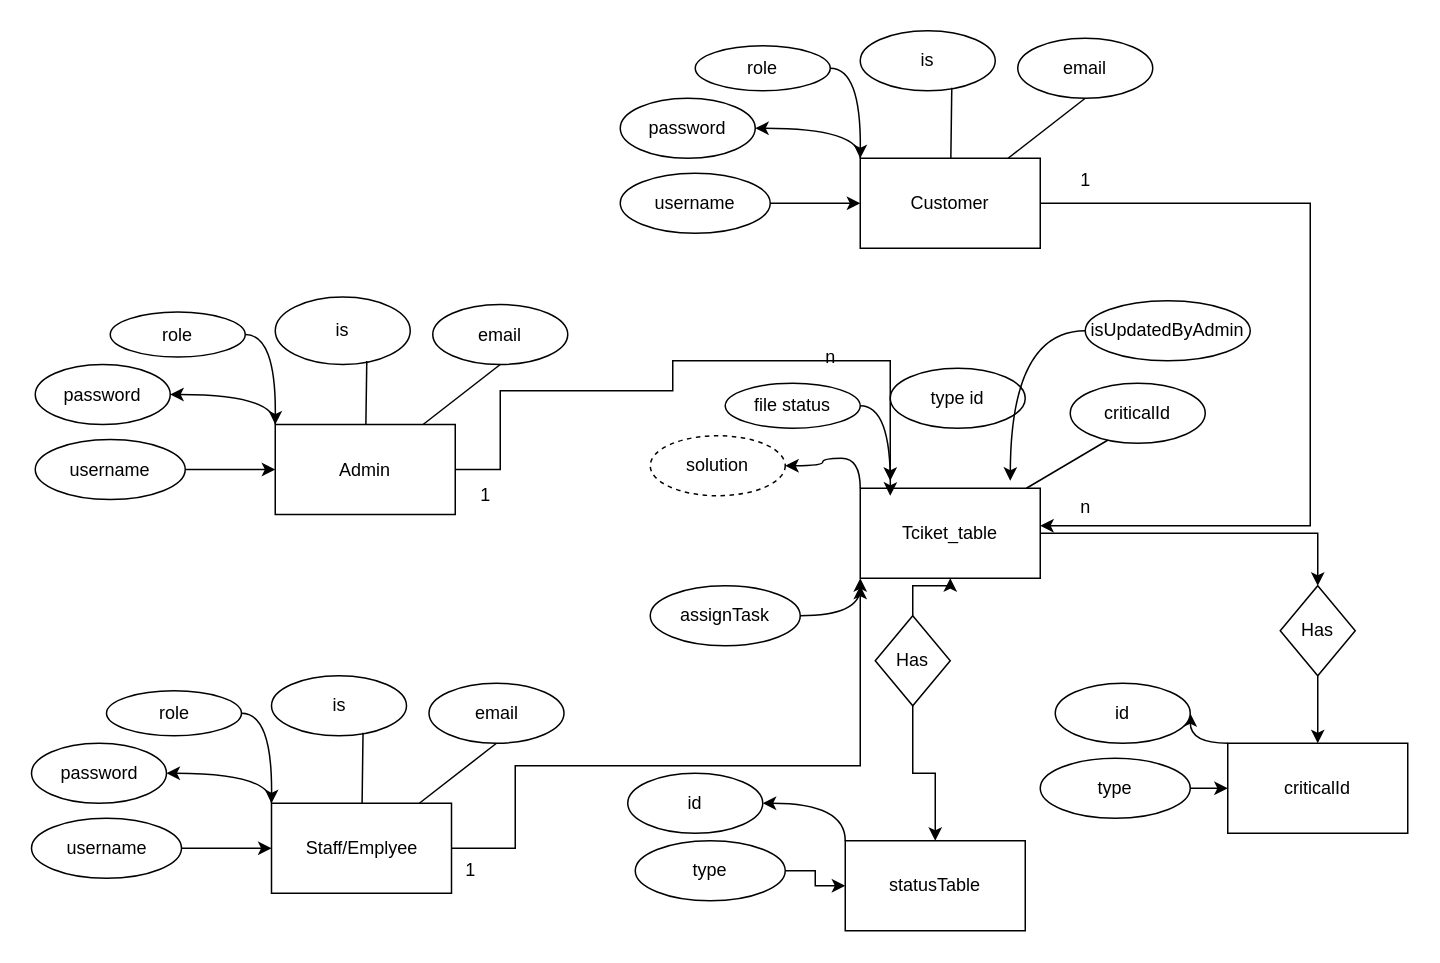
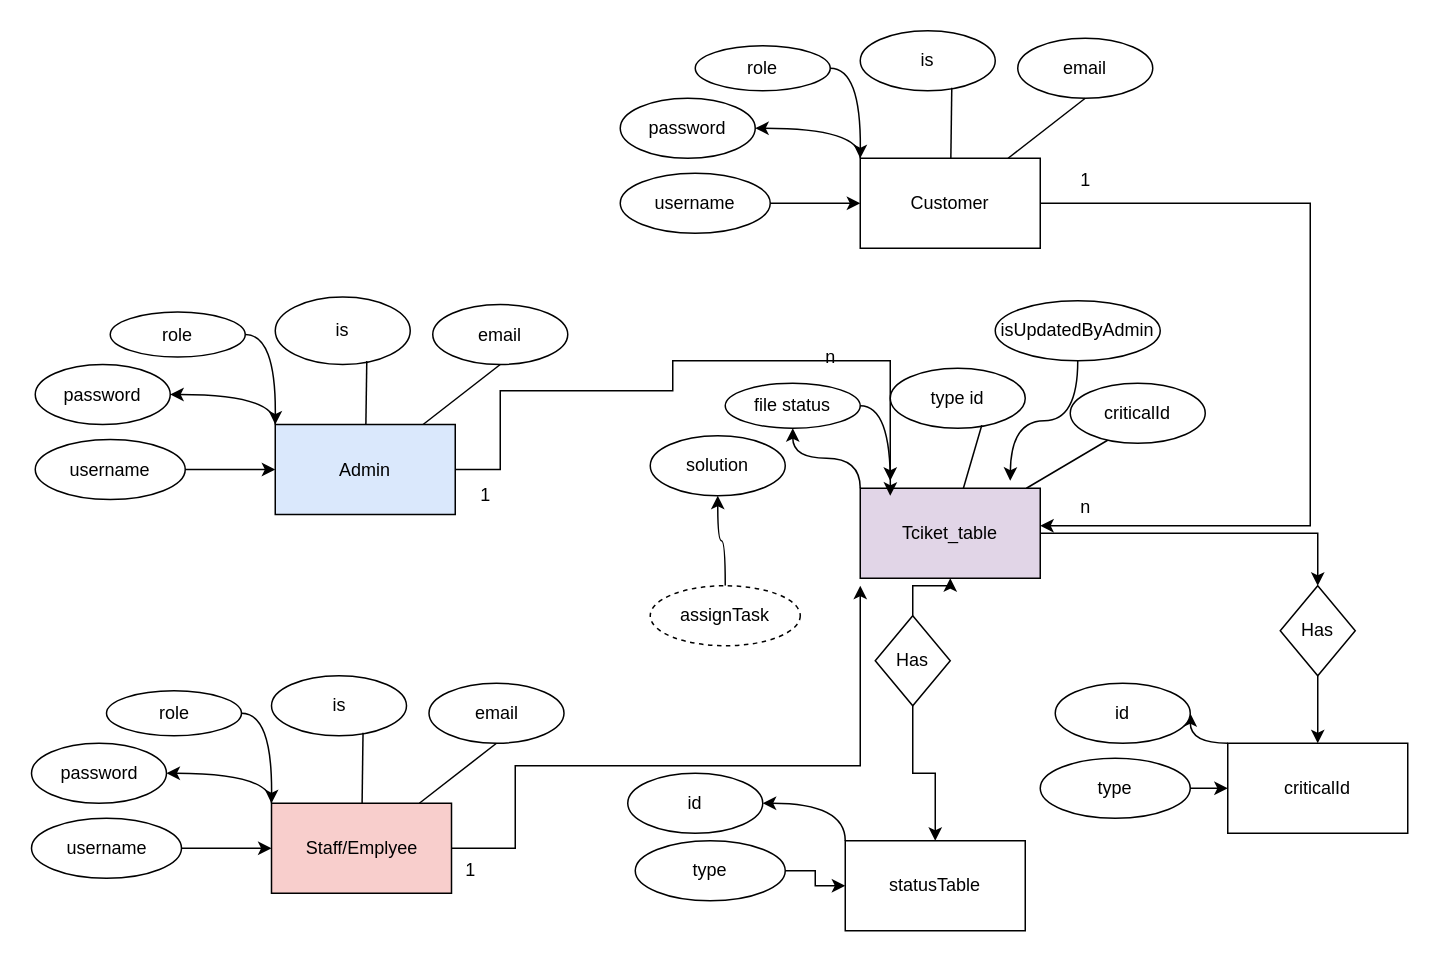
(1168, 331) -> (1078, 331)
none -> (972, 457)
(833, 458) -> (827, 458)
(718, 466) -> (718, 466)
(365, 470) -> (365, 470)
(950, 533) -> (950, 533)
(831, 613) -> (724, 546)
(725, 616) -> (725, 616)
(362, 848) -> (362, 848)
